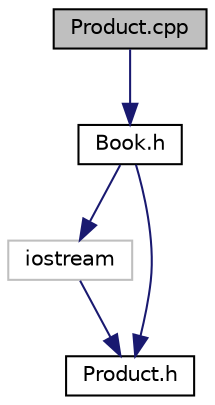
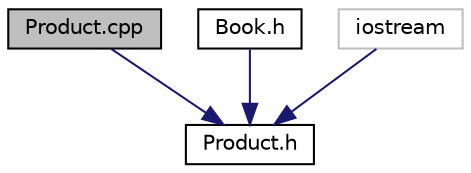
(130, 76) -> (159, 81)
(105, 193) -> none
